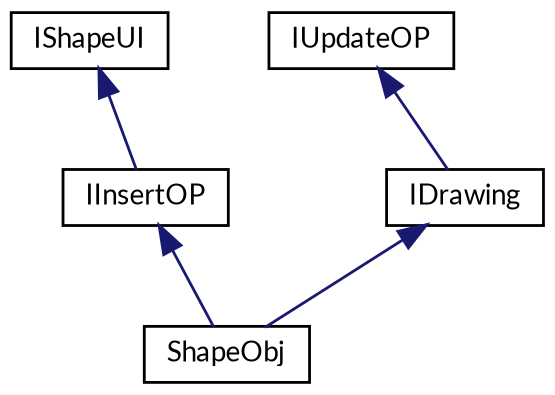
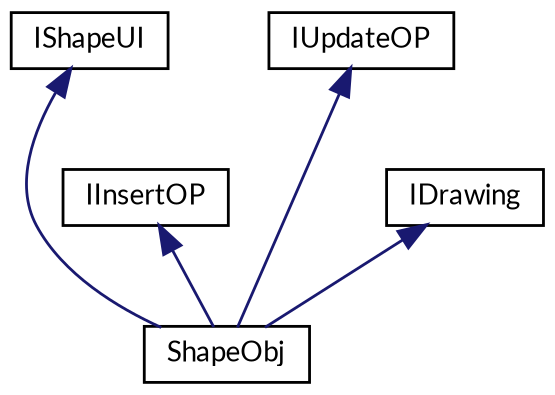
(422, 131) -> (288, 211)
(123, 132) -> (43, 236)
